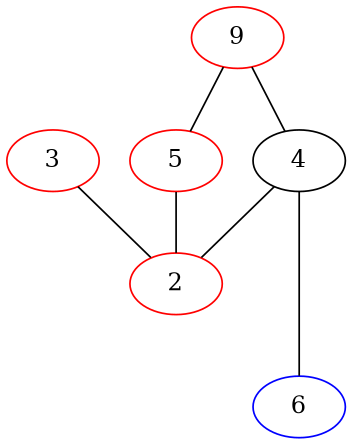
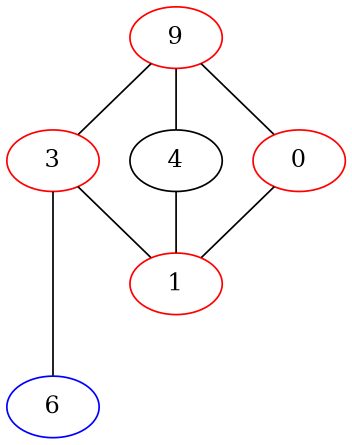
none -> (115, 99)
(176, 161) -> (299, 161)
(176, 284) -> (176, 284)
(299, 284) -> (53, 284)
